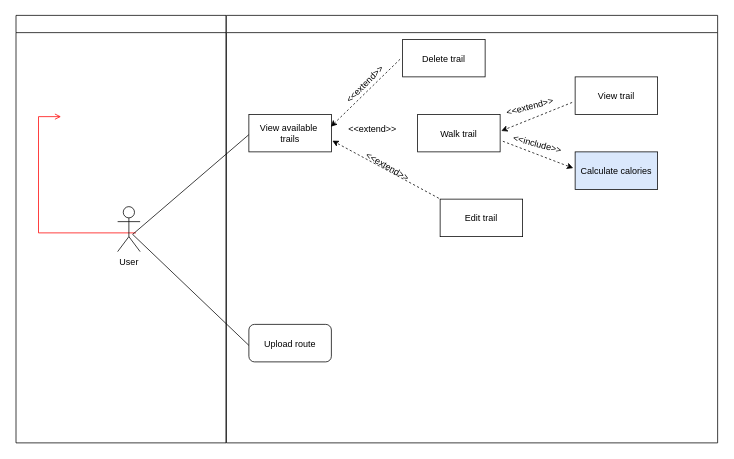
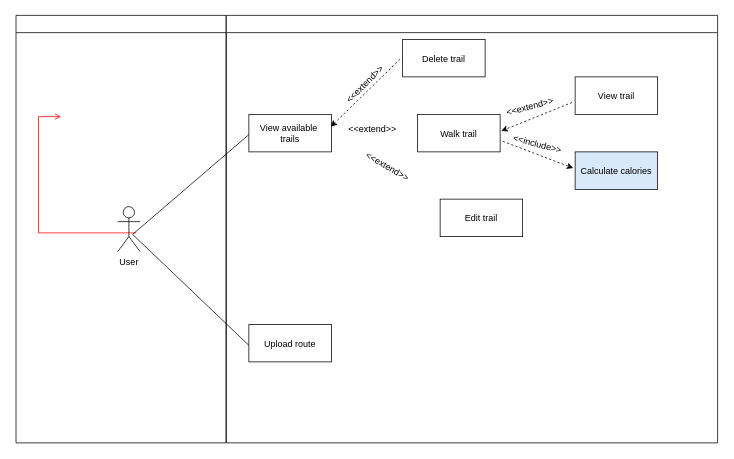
(417, 187) -> none
(290, 343) -> (290, 343)
